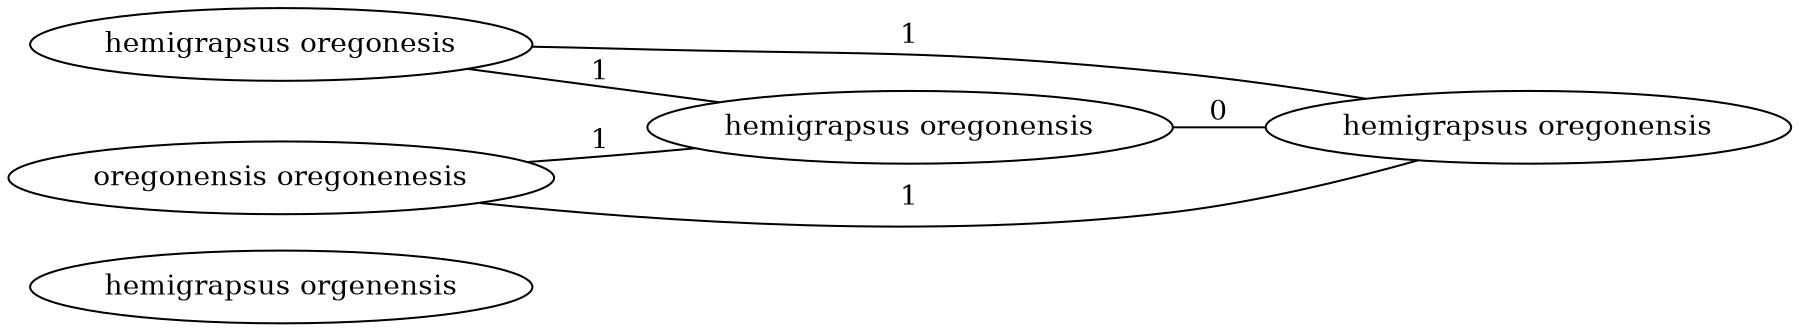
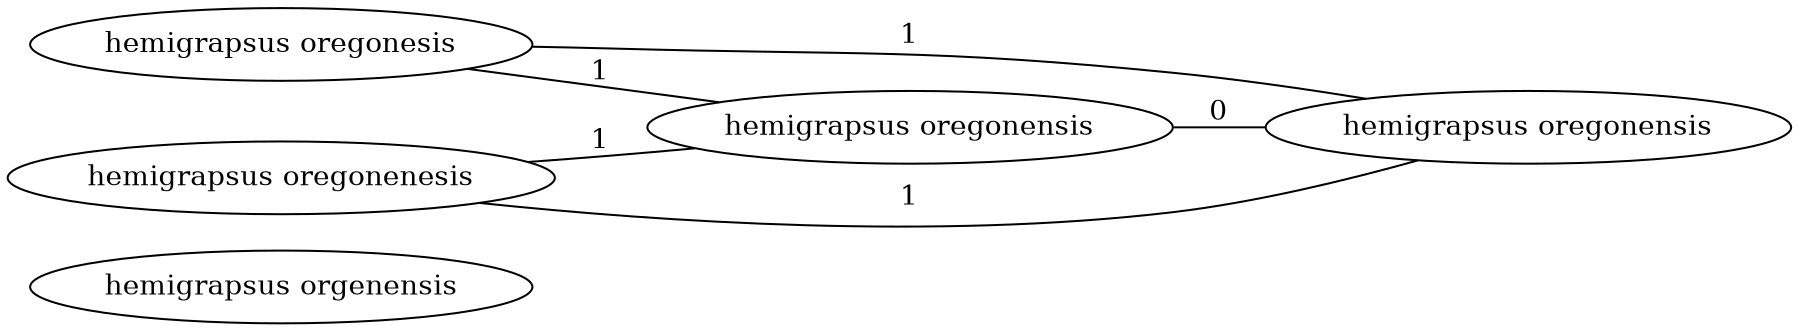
(281, 178) -> (281, 178)
